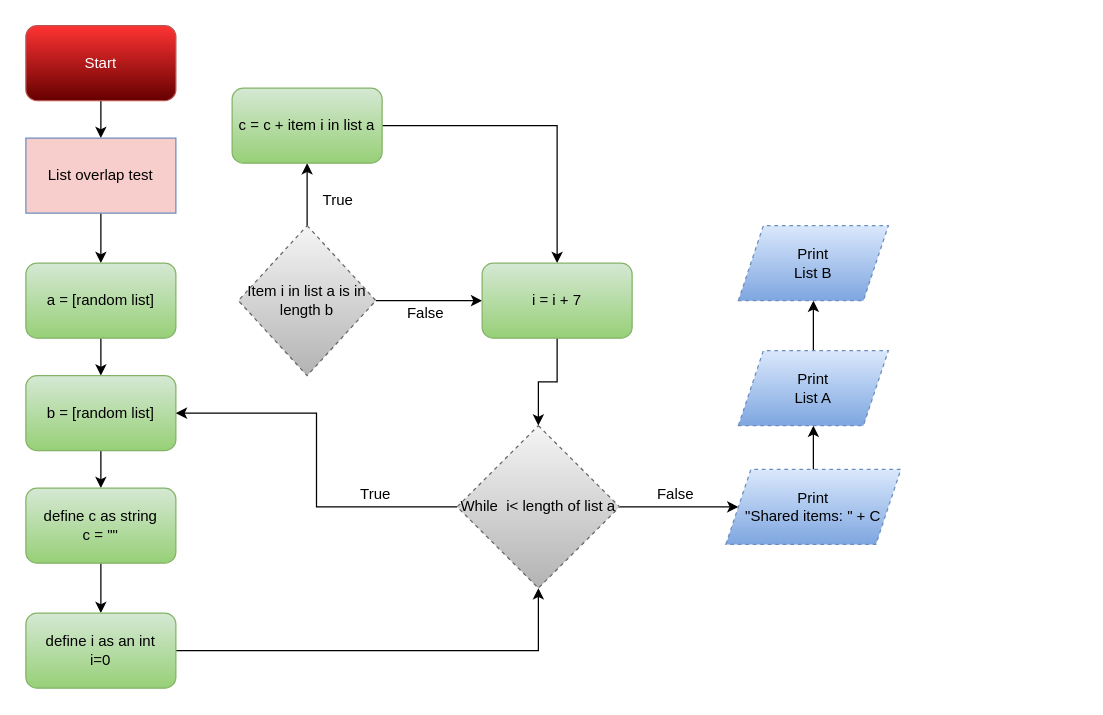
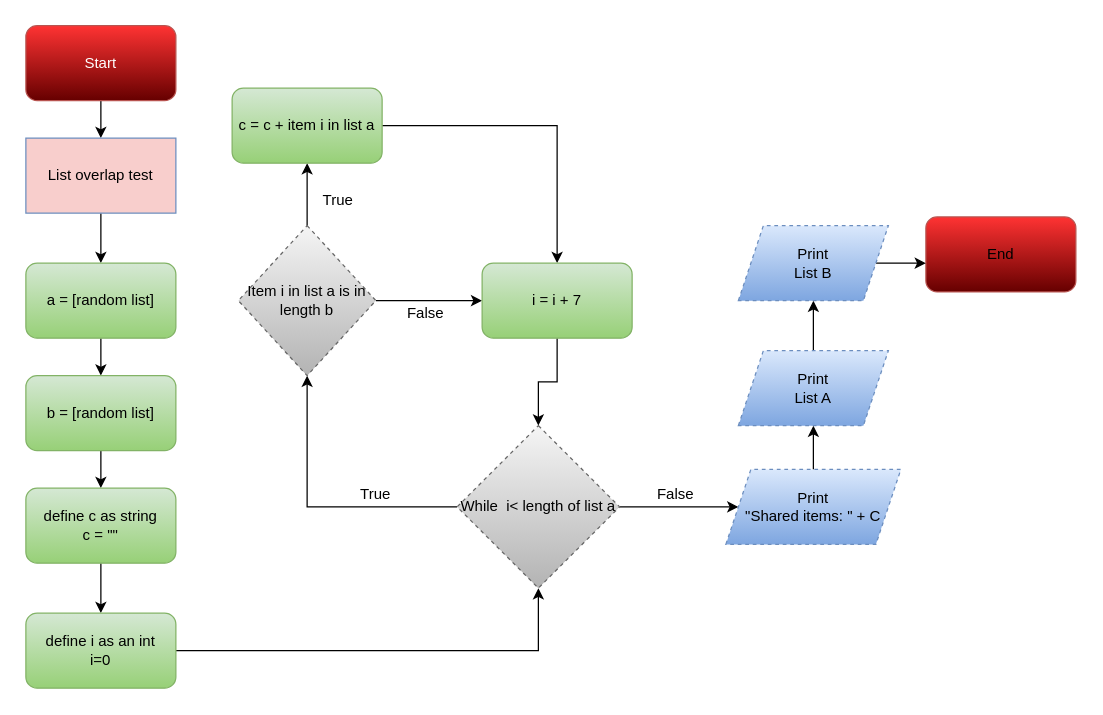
none -> (1001, 254)
none -> (909, 263)
(298, 413) -> (307, 451)
